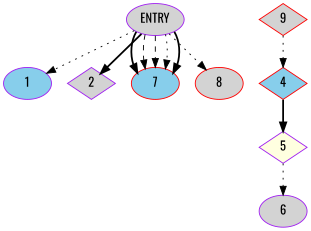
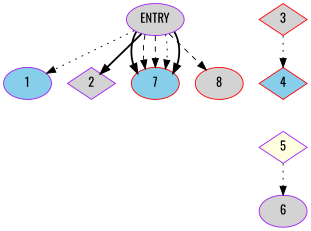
(283, 20) -> (283, 20)
(185, 50) -> (185, 50)
(283, 111) -> none
